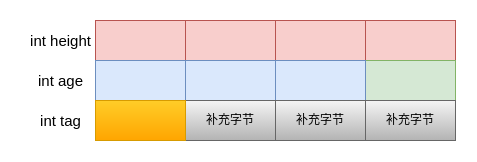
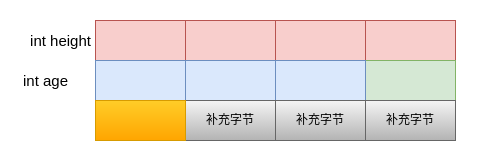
(61, 81) -> (46, 81)
(61, 121) -> none
